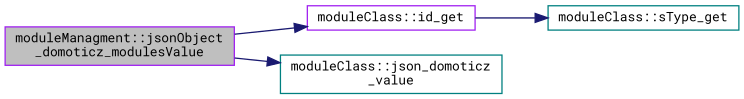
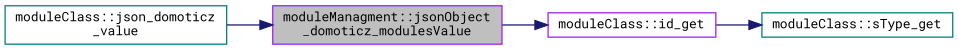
(251, 60) -> (243, 25)
